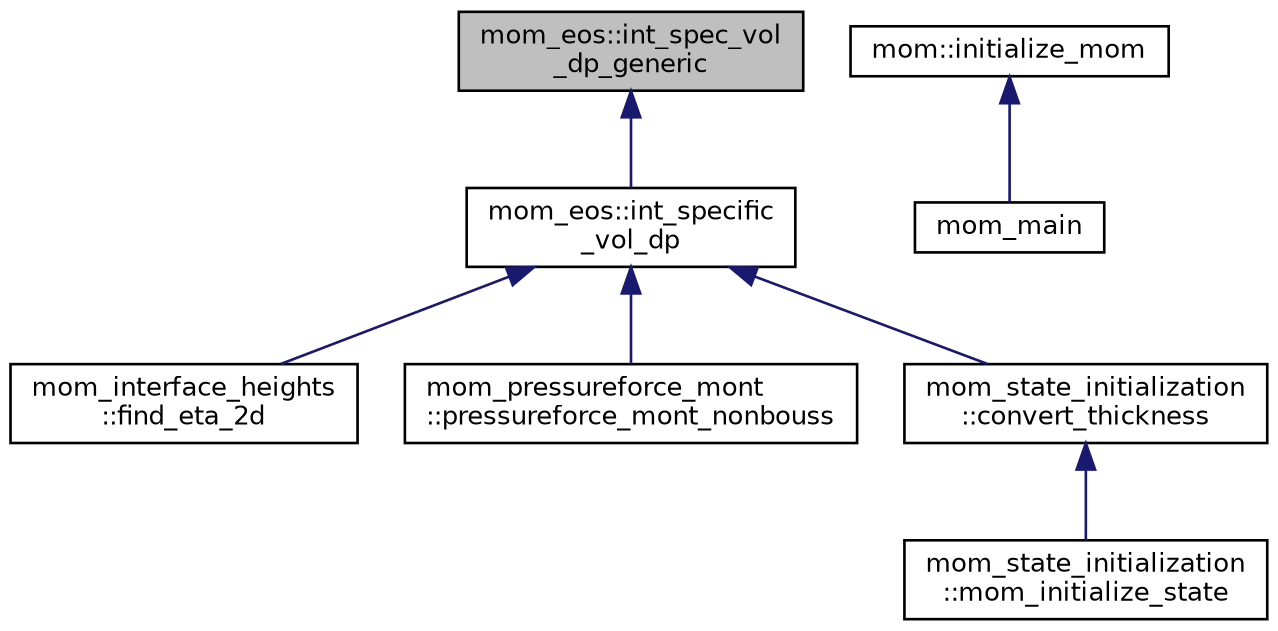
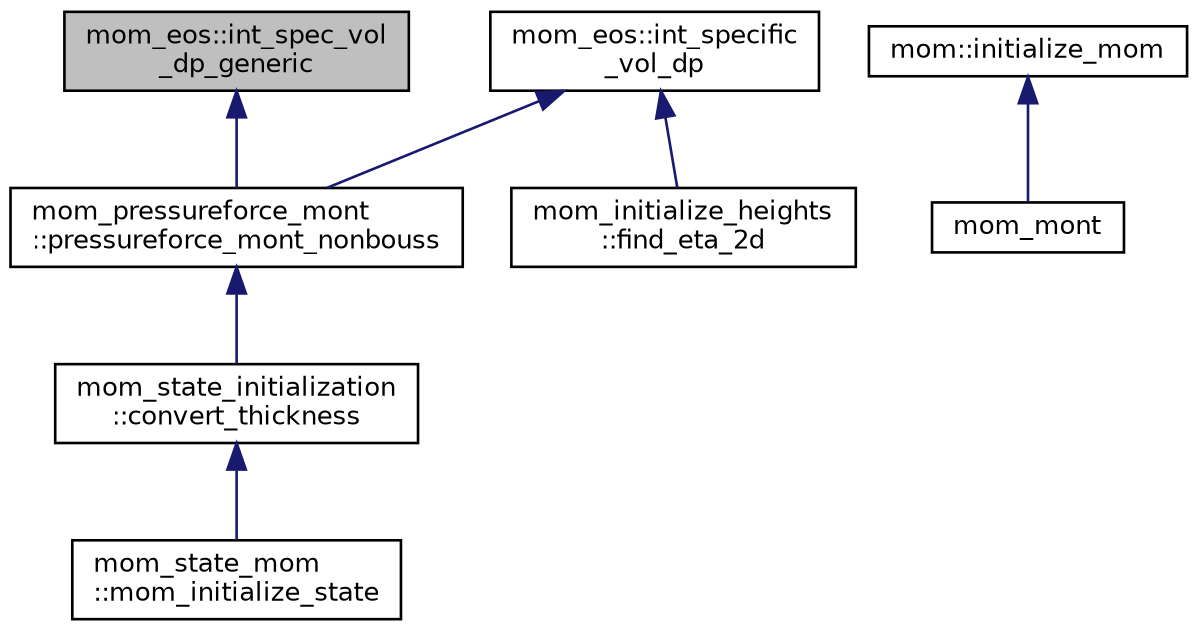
(631, 153) -> (237, 153)
(1010, 227) -> (1028, 227)
(871, 320) -> (237, 329)
(184, 404) -> (684, 227)
(1086, 580) -> (237, 580)
